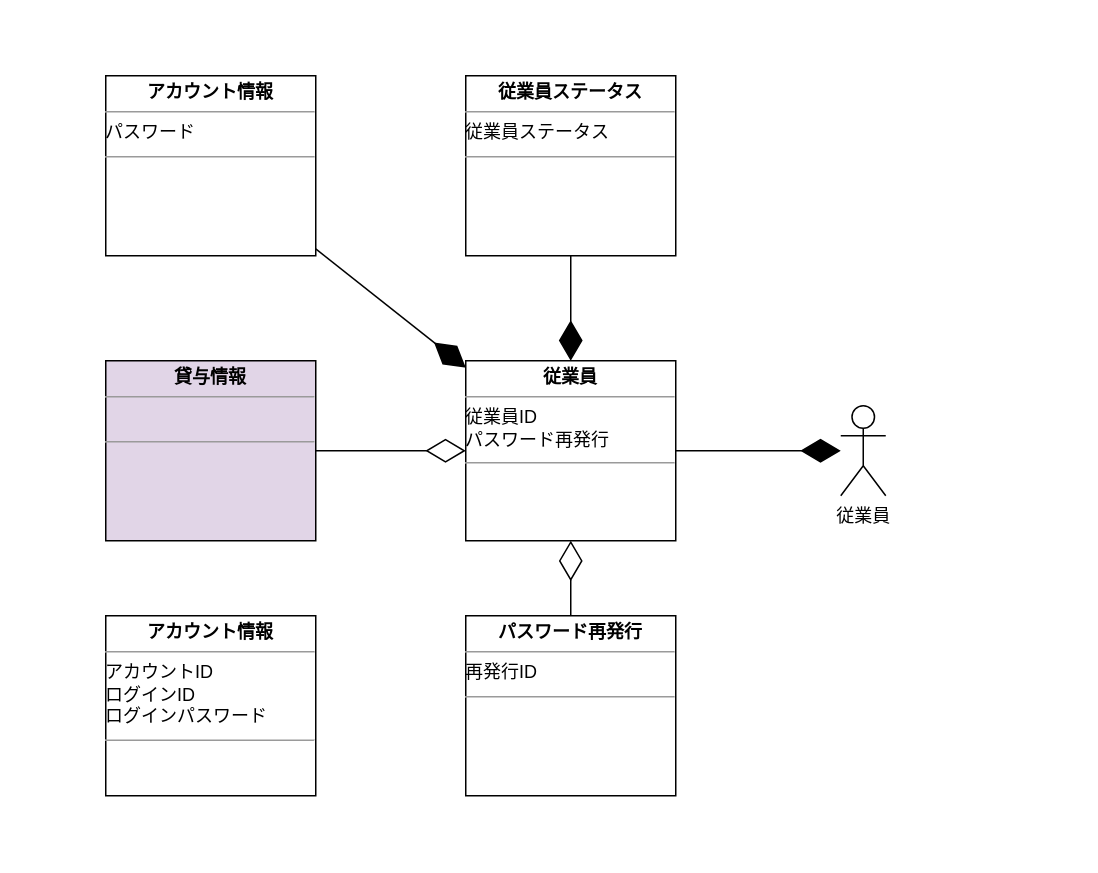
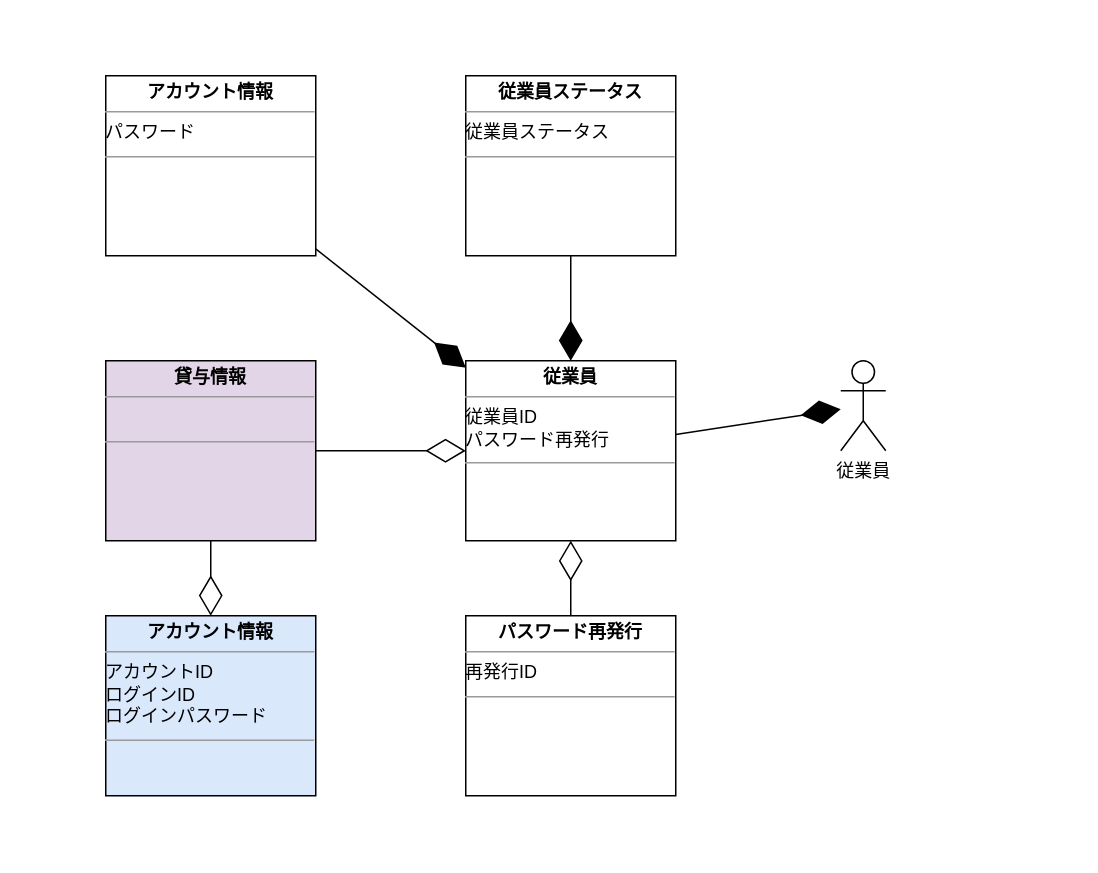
(863, 451) -> (863, 406)
none -> (211, 559)
(211, 706) -> (211, 706)
